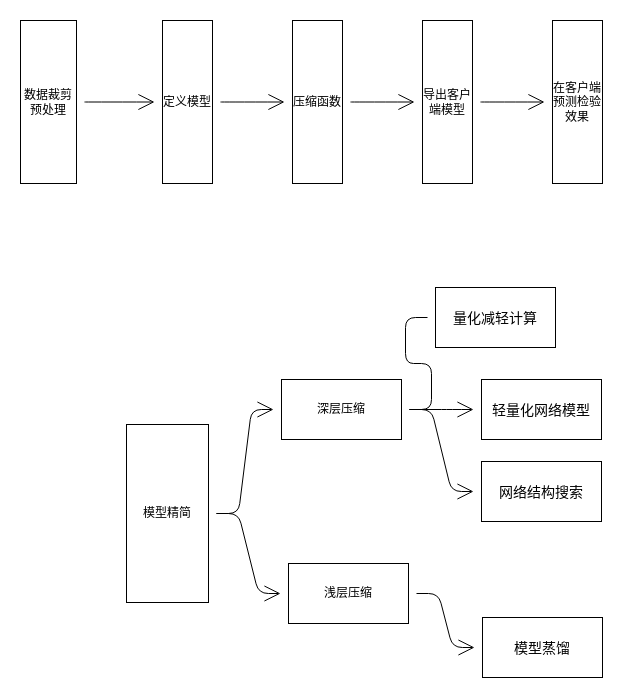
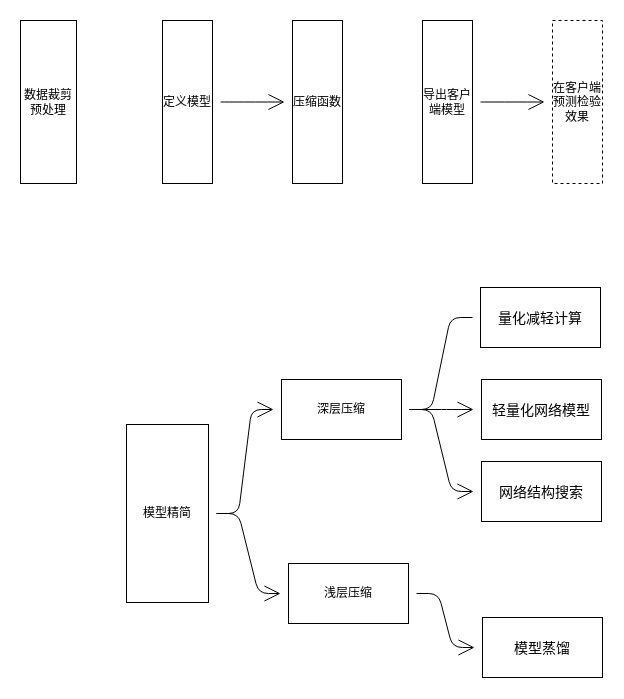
(119, 102) -> none
(382, 102) -> none
(578, 102) -> (578, 102)
(496, 318) -> (541, 318)
